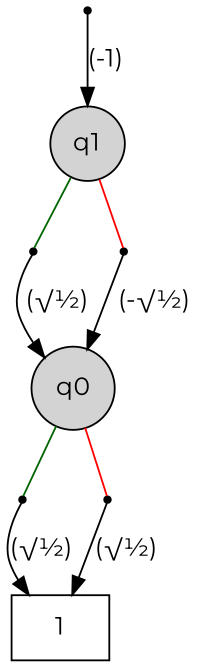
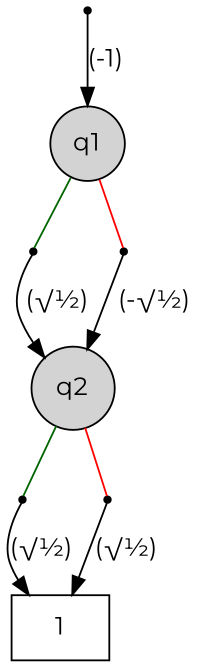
(73, 388) -> (73, 388)
